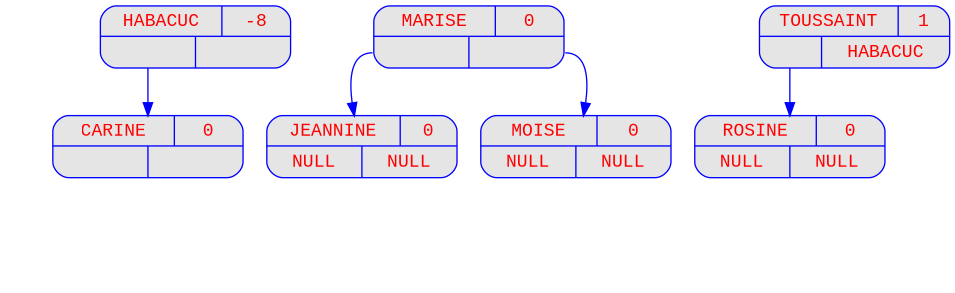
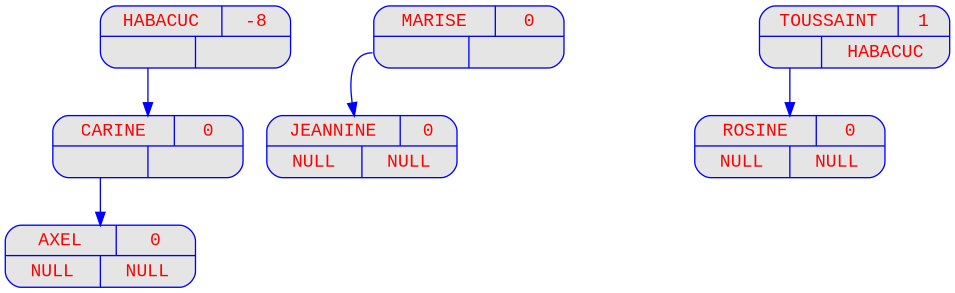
(576, 147) -> none
none -> (100, 256)
